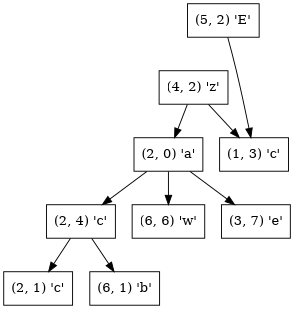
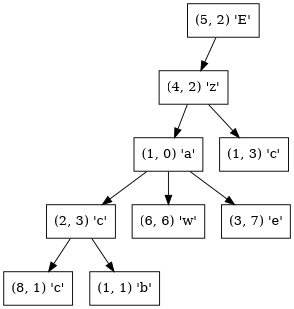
(239, 83) -> (210, 50)
(168, 154) -> (168, 154)
(81, 221) -> (81, 221)
(38, 288) -> (38, 288)
(125, 288) -> (125, 288)
